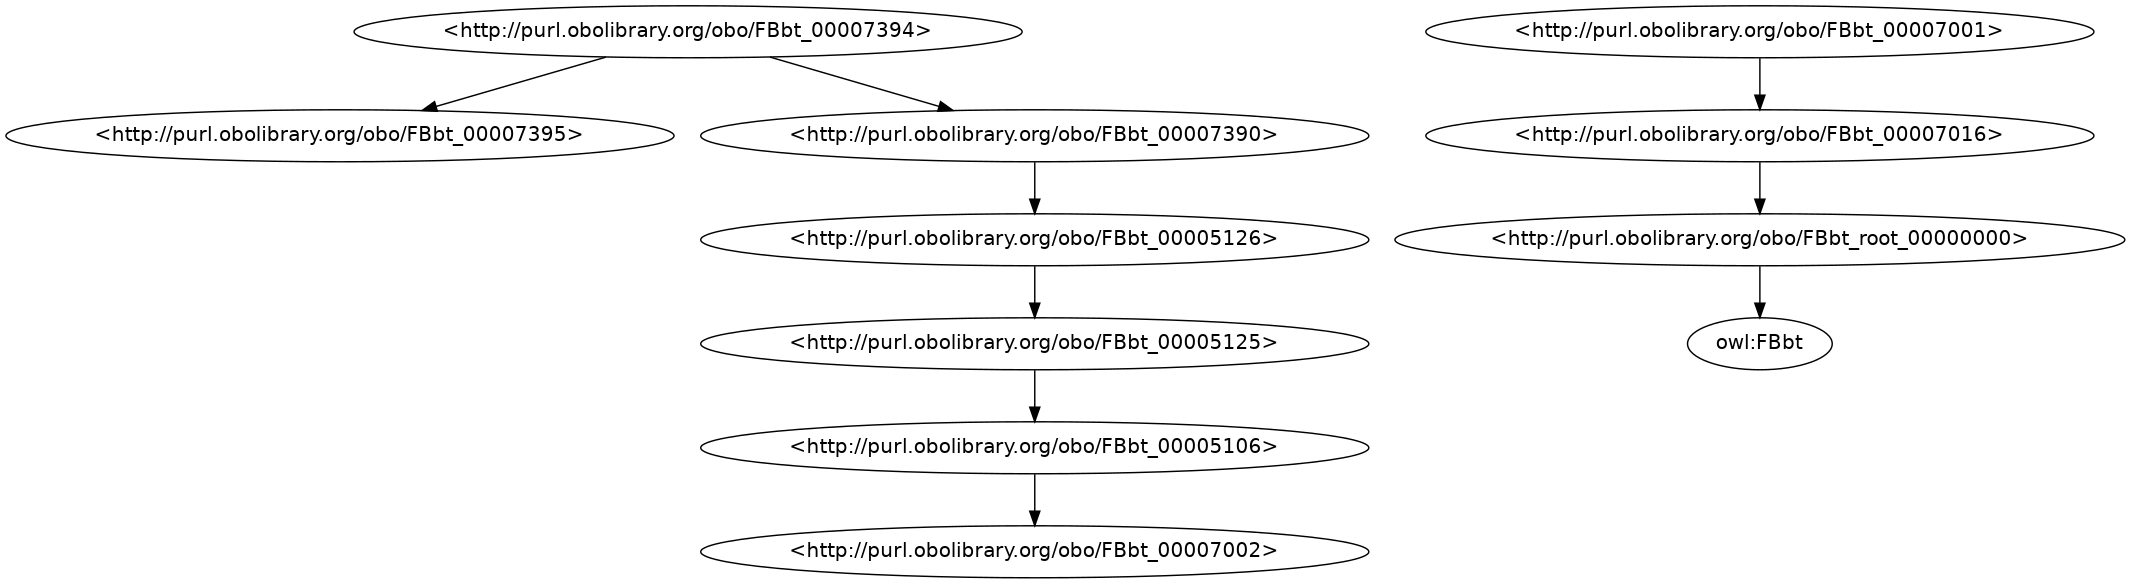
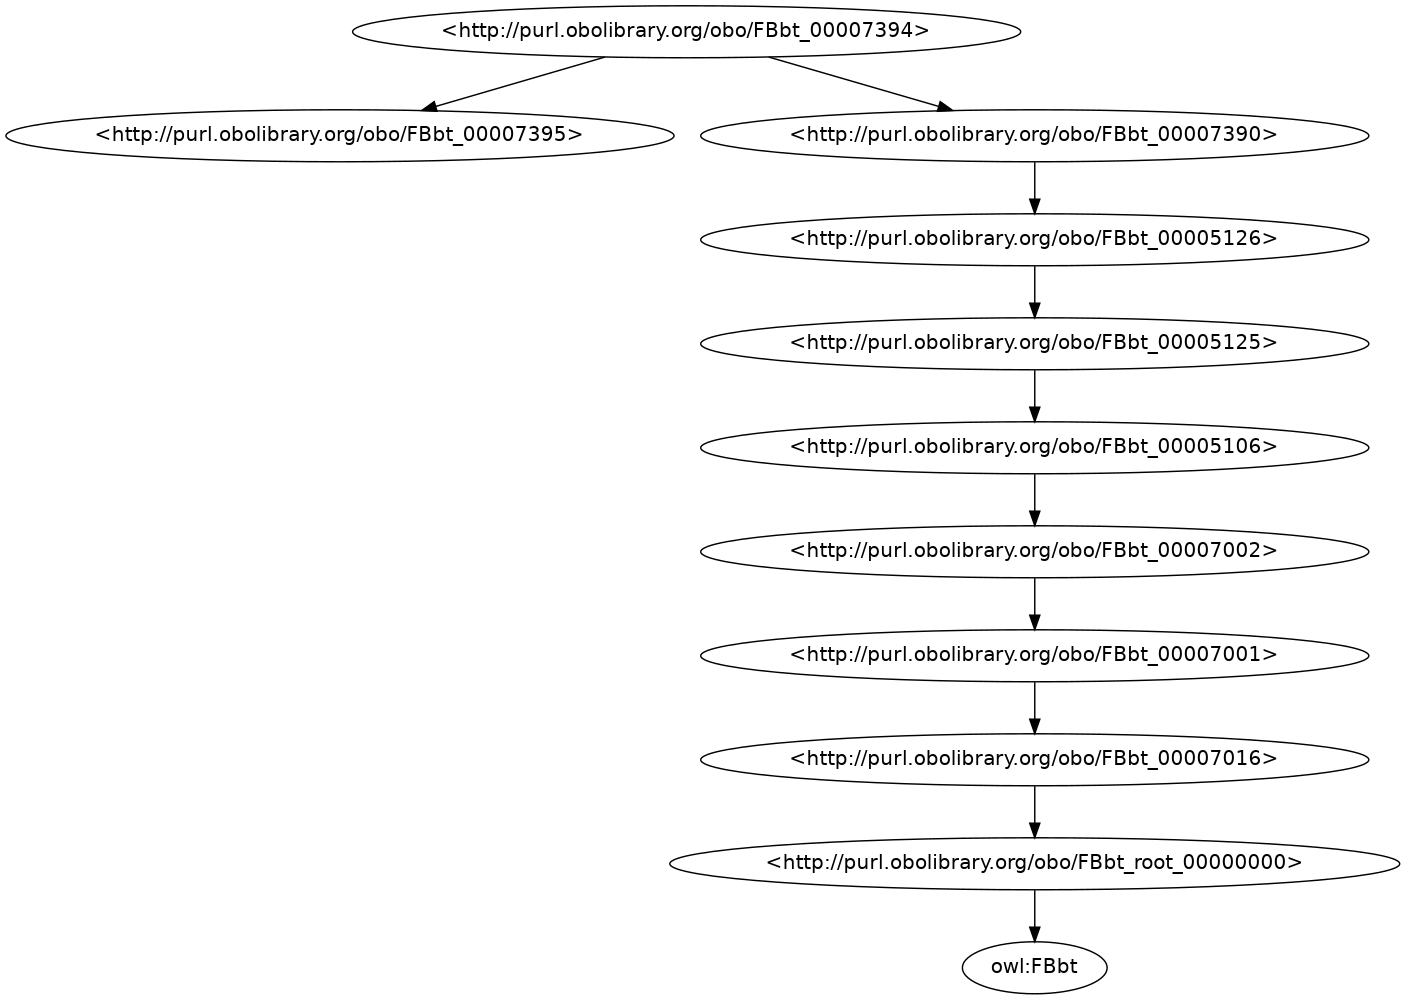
none -> (1035, 597)
